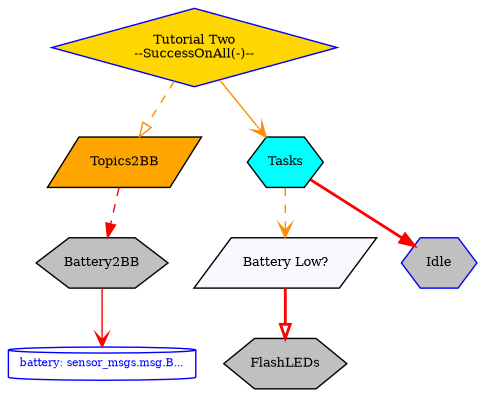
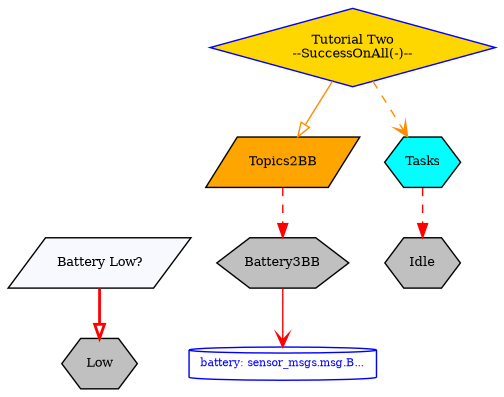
(161, 103) -> (319, 103)
(238, 103) -> (386, 103)
(285, 206) -> none
(357, 209) -> (423, 206)
(102, 263) -> (283, 263)
(439, 263) -> (423, 263)
(285, 364) -> (100, 364)
